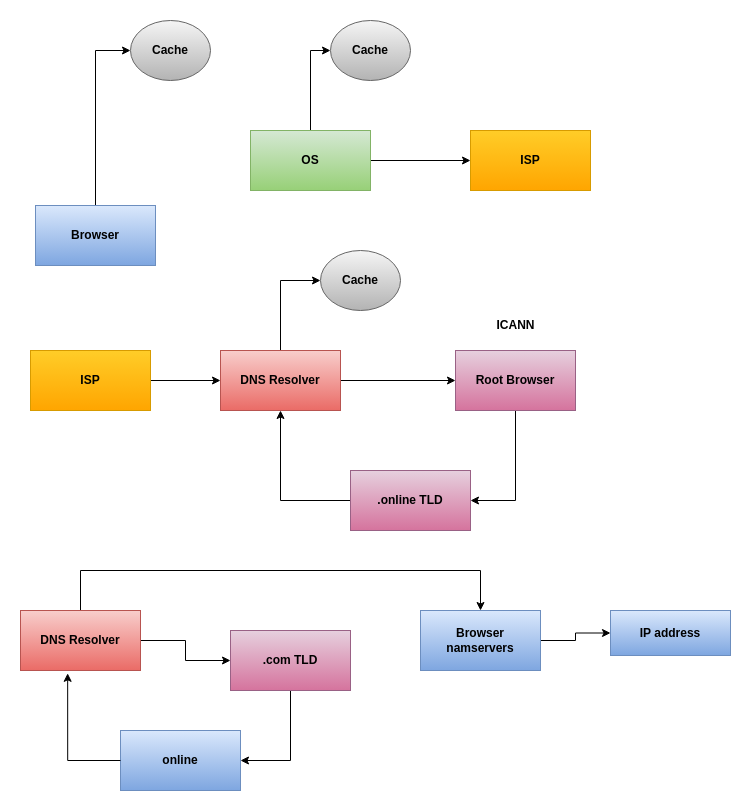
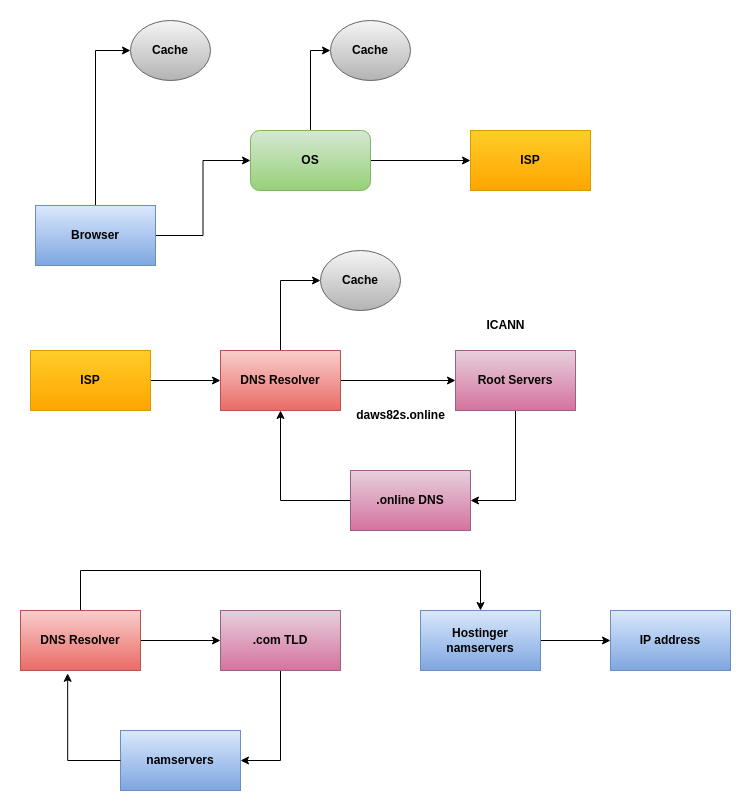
(311, 161) -> (311, 161)
none -> (203, 202)
(516, 326) -> (506, 326)
(516, 381) -> (516, 381)
none -> (401, 416)
(411, 501) -> (411, 501)
(671, 633) -> (671, 641)
(481, 641) -> (481, 641)
(291, 661) -> (281, 641)
(181, 761) -> (181, 761)
